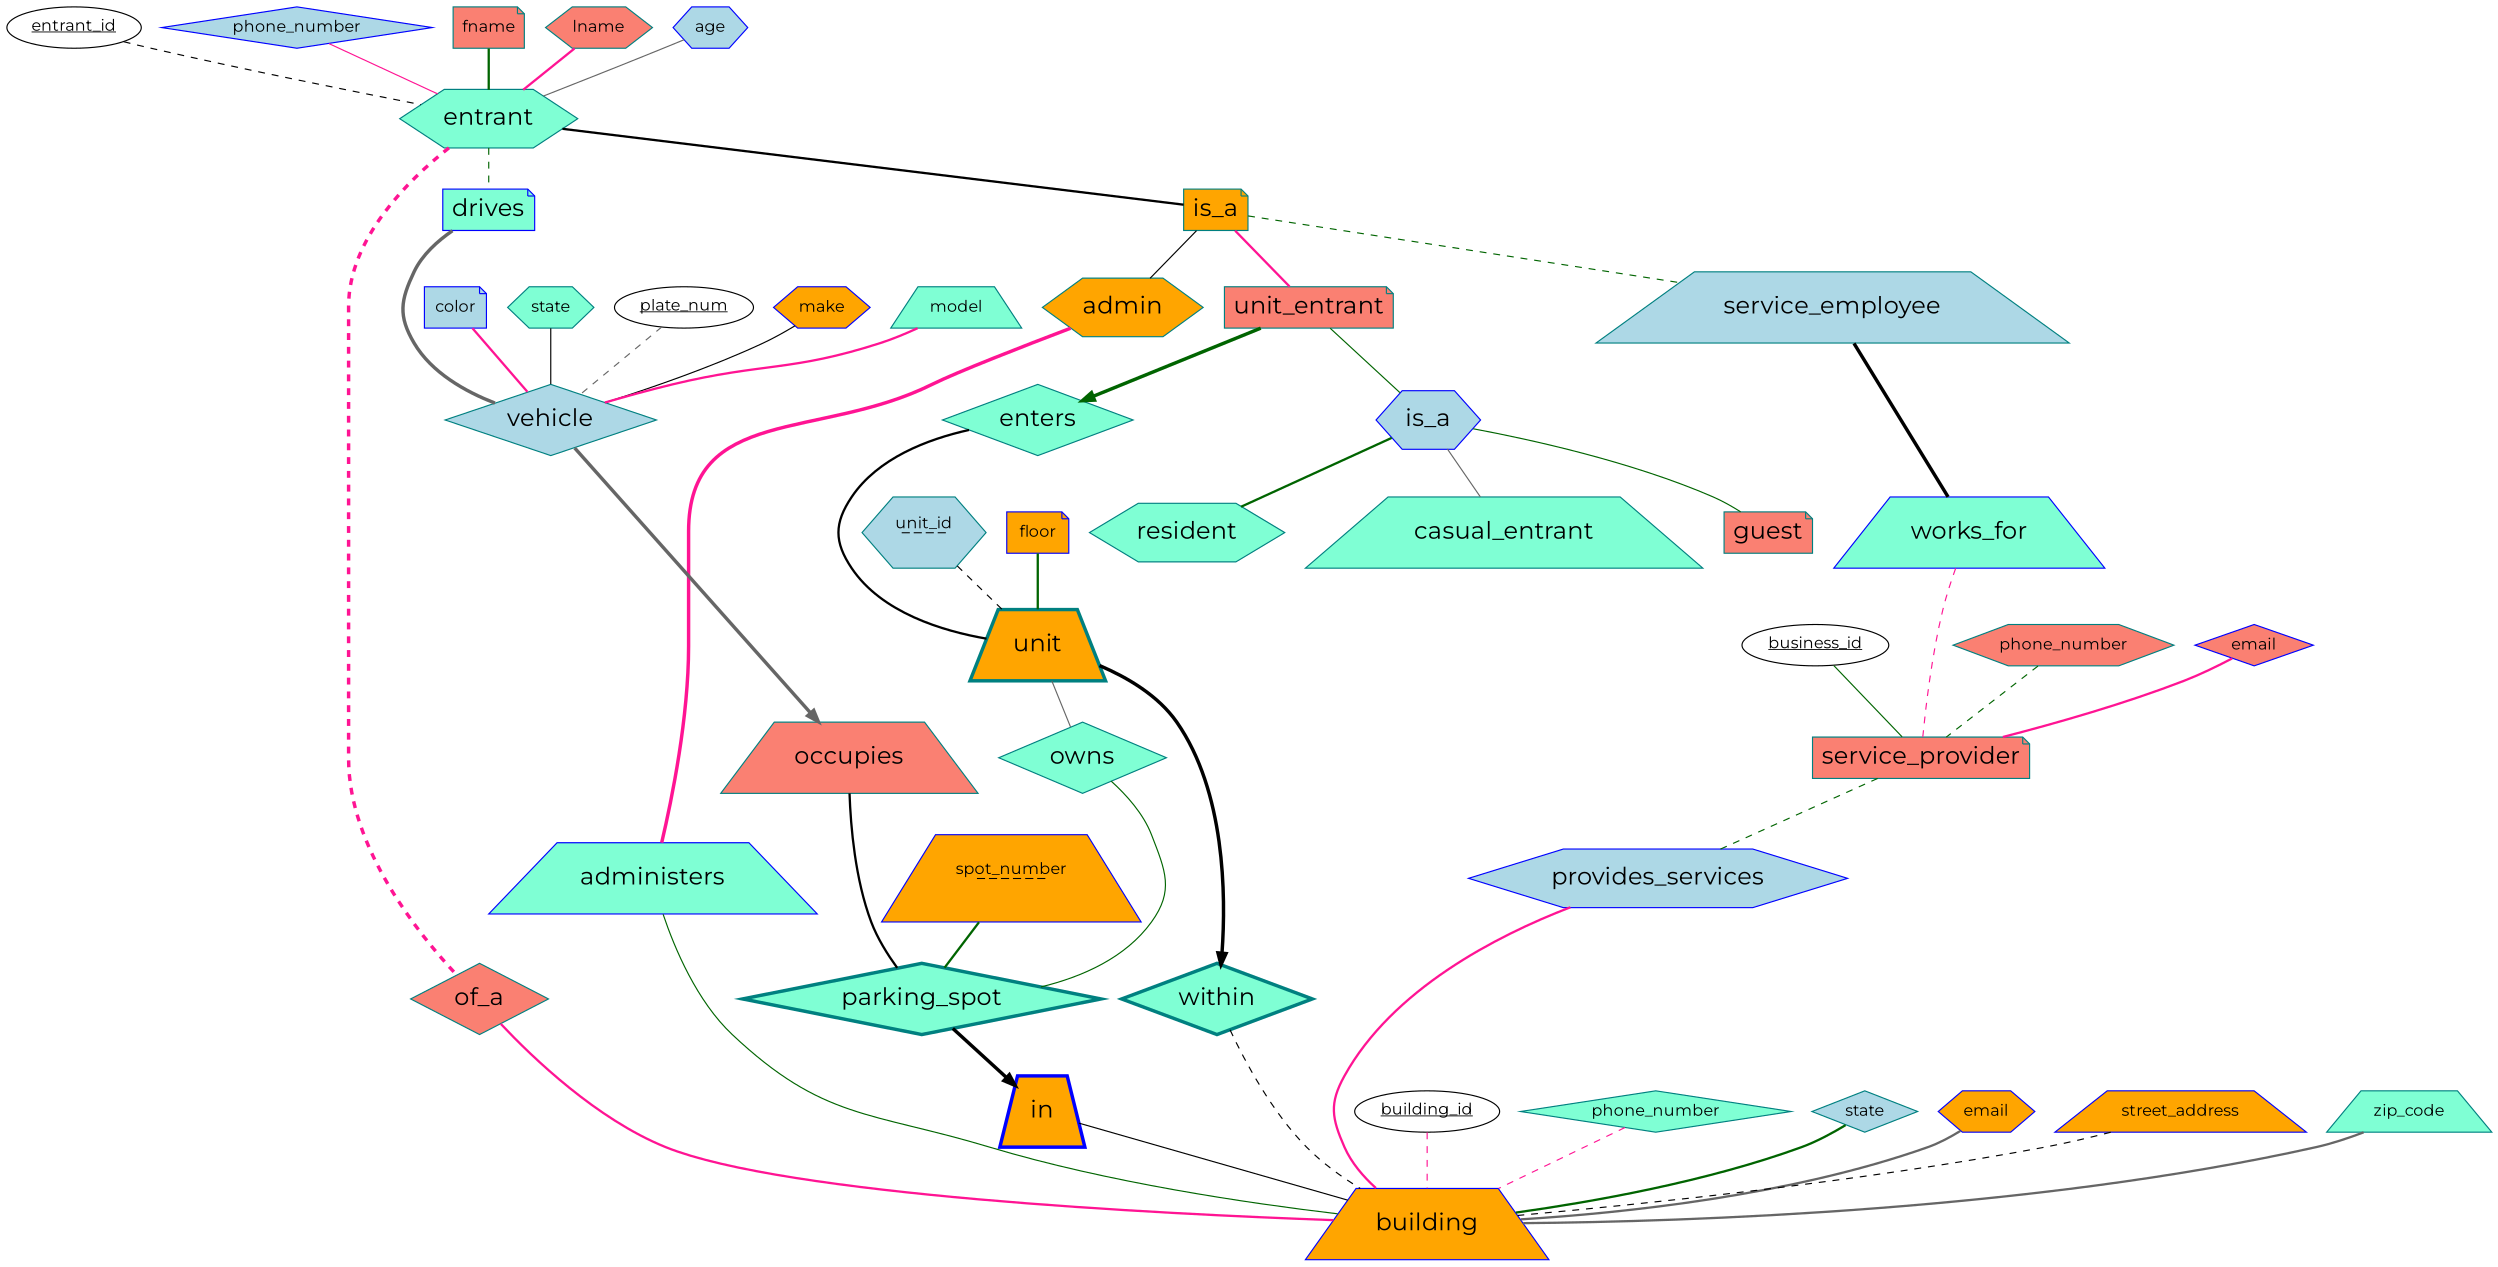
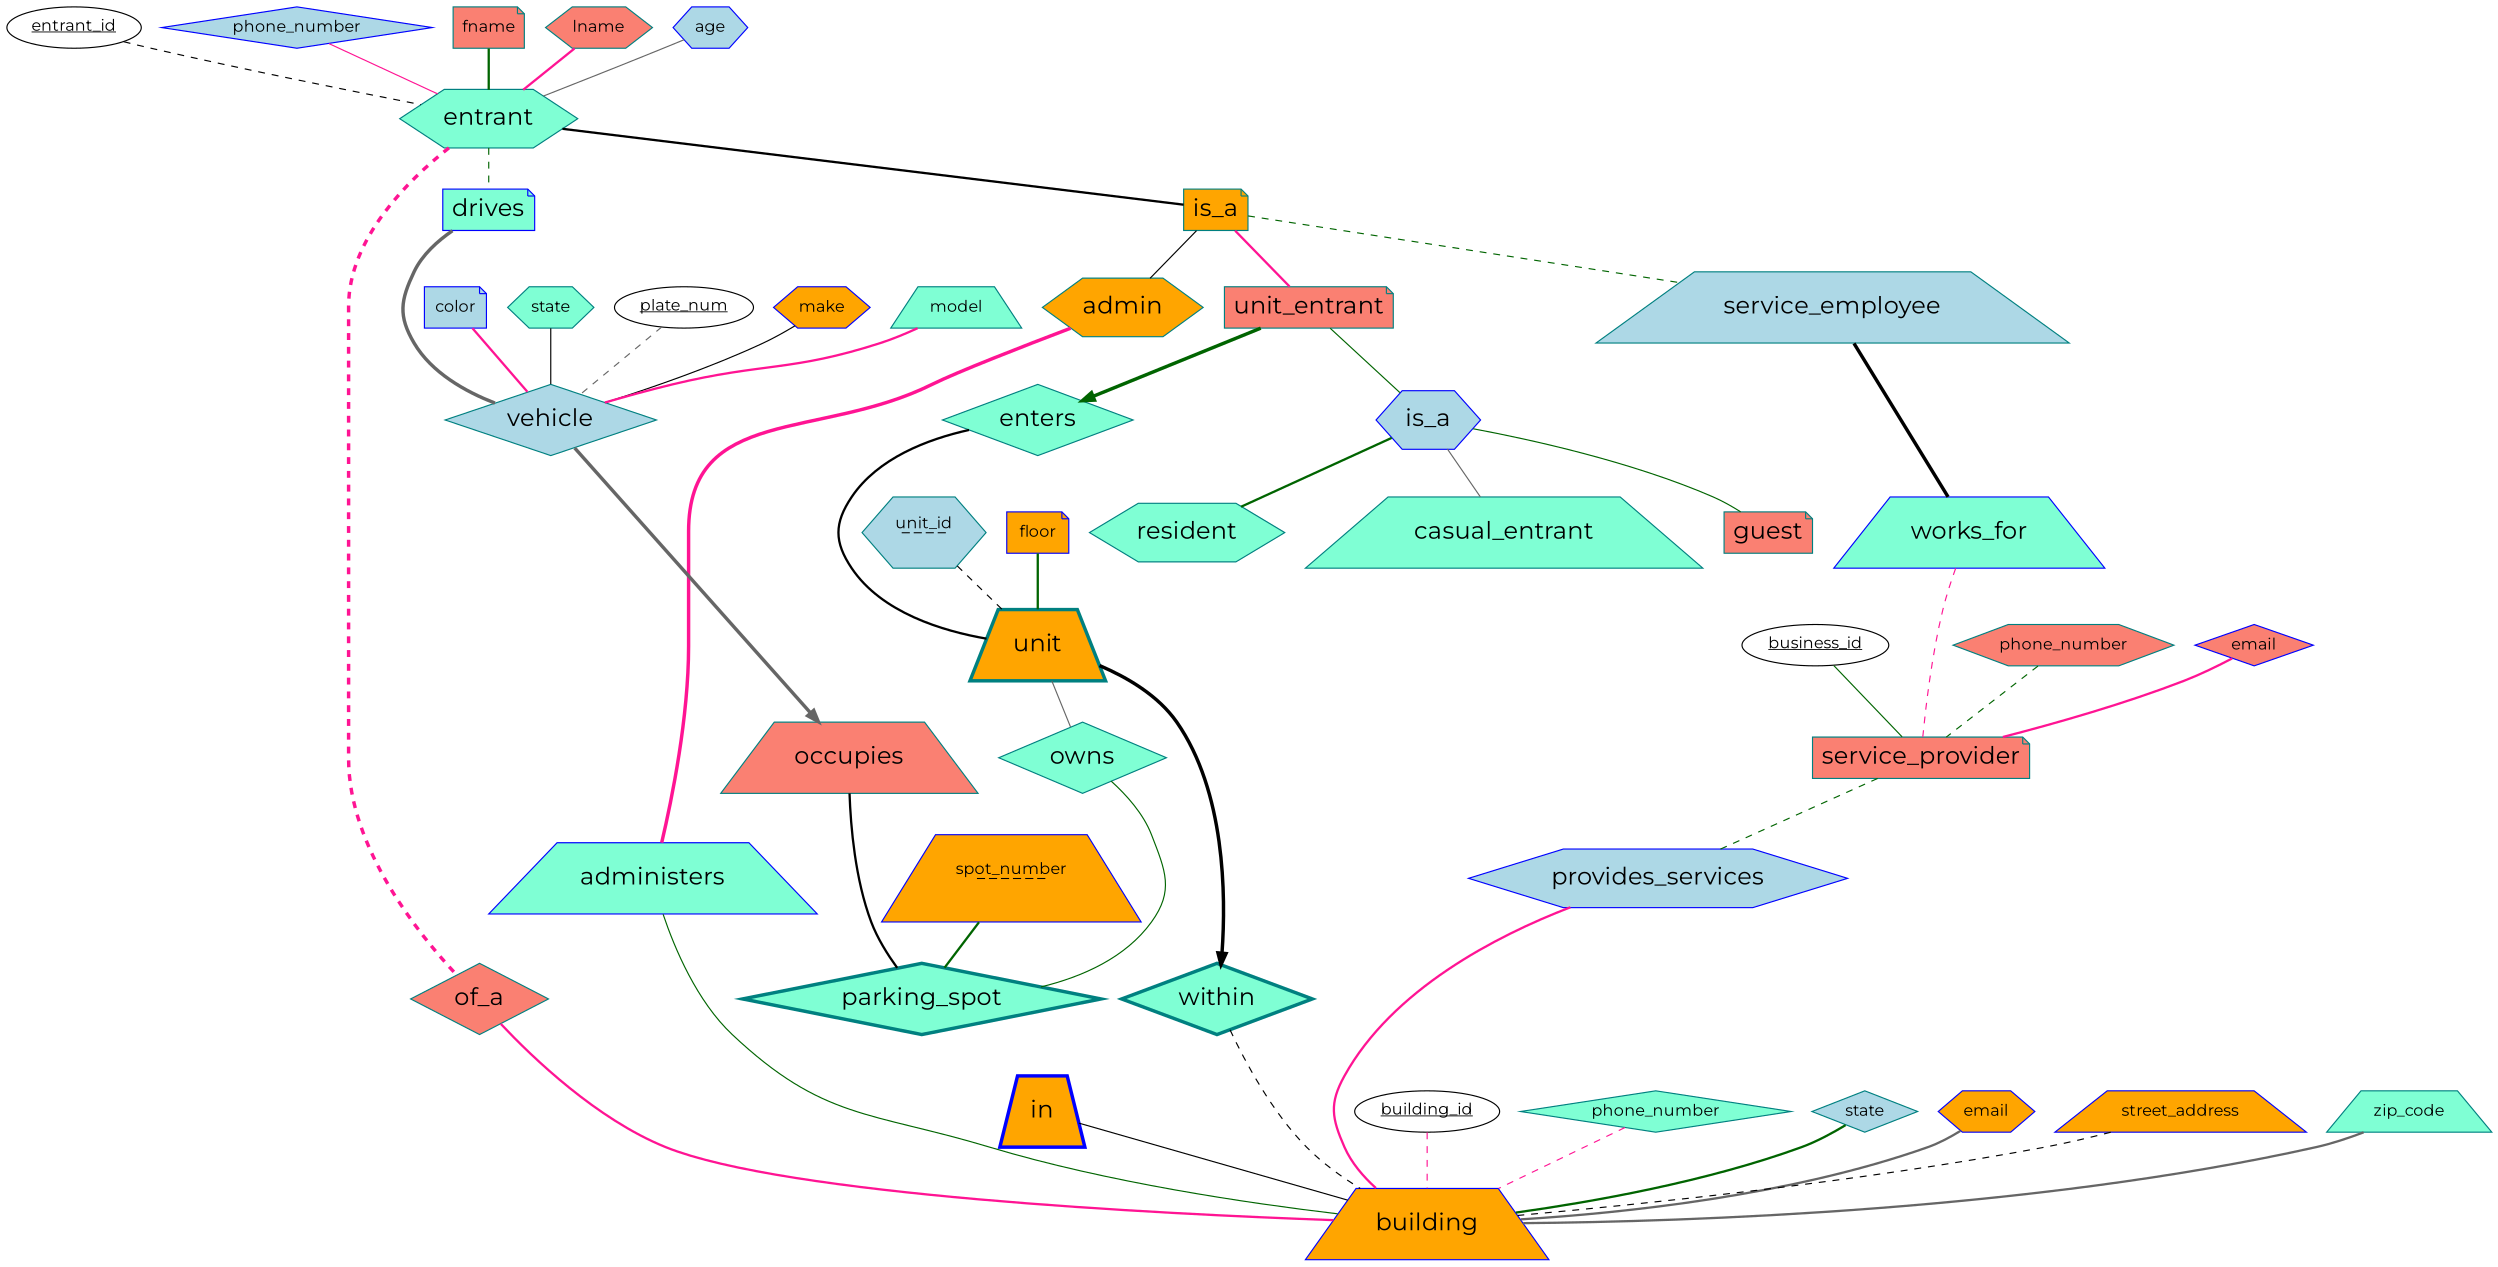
(980, 1053) -> none
